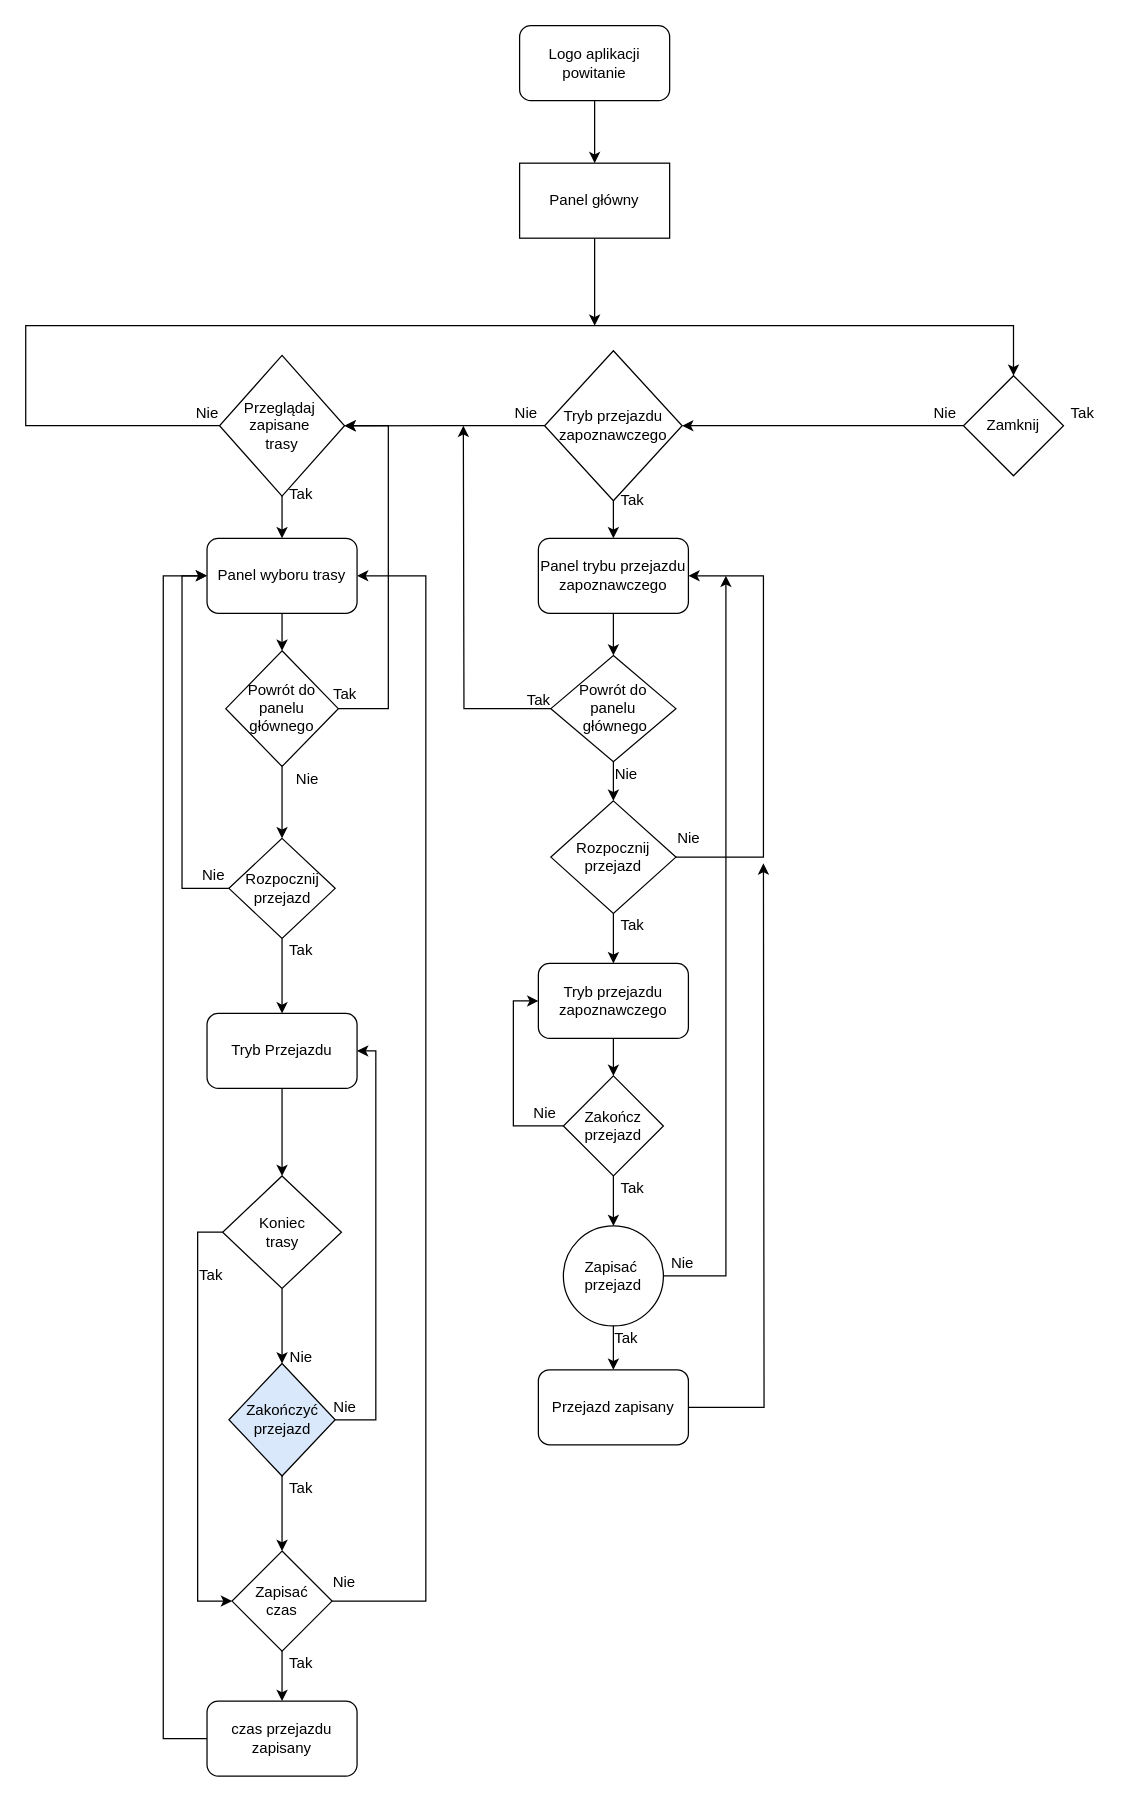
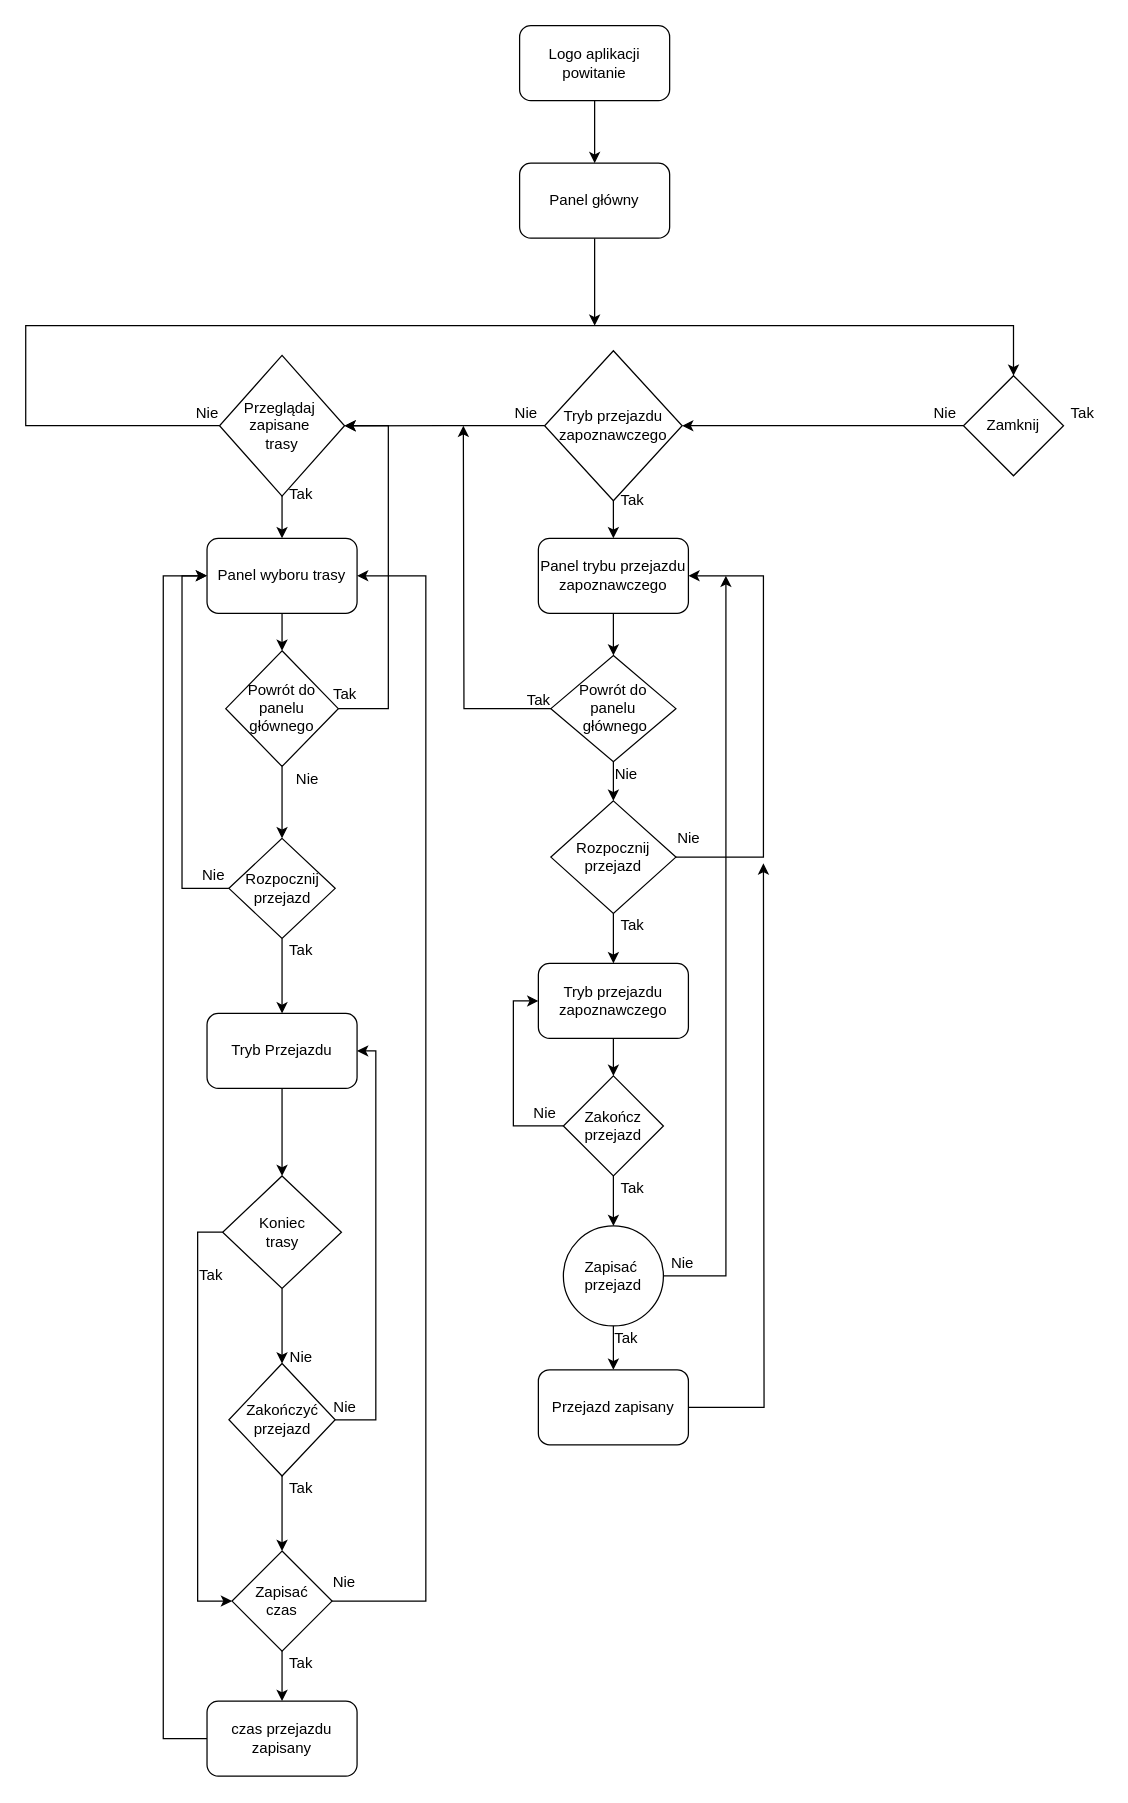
(594, 201) -> (594, 201)
(282, 1419) -> (282, 1419)
